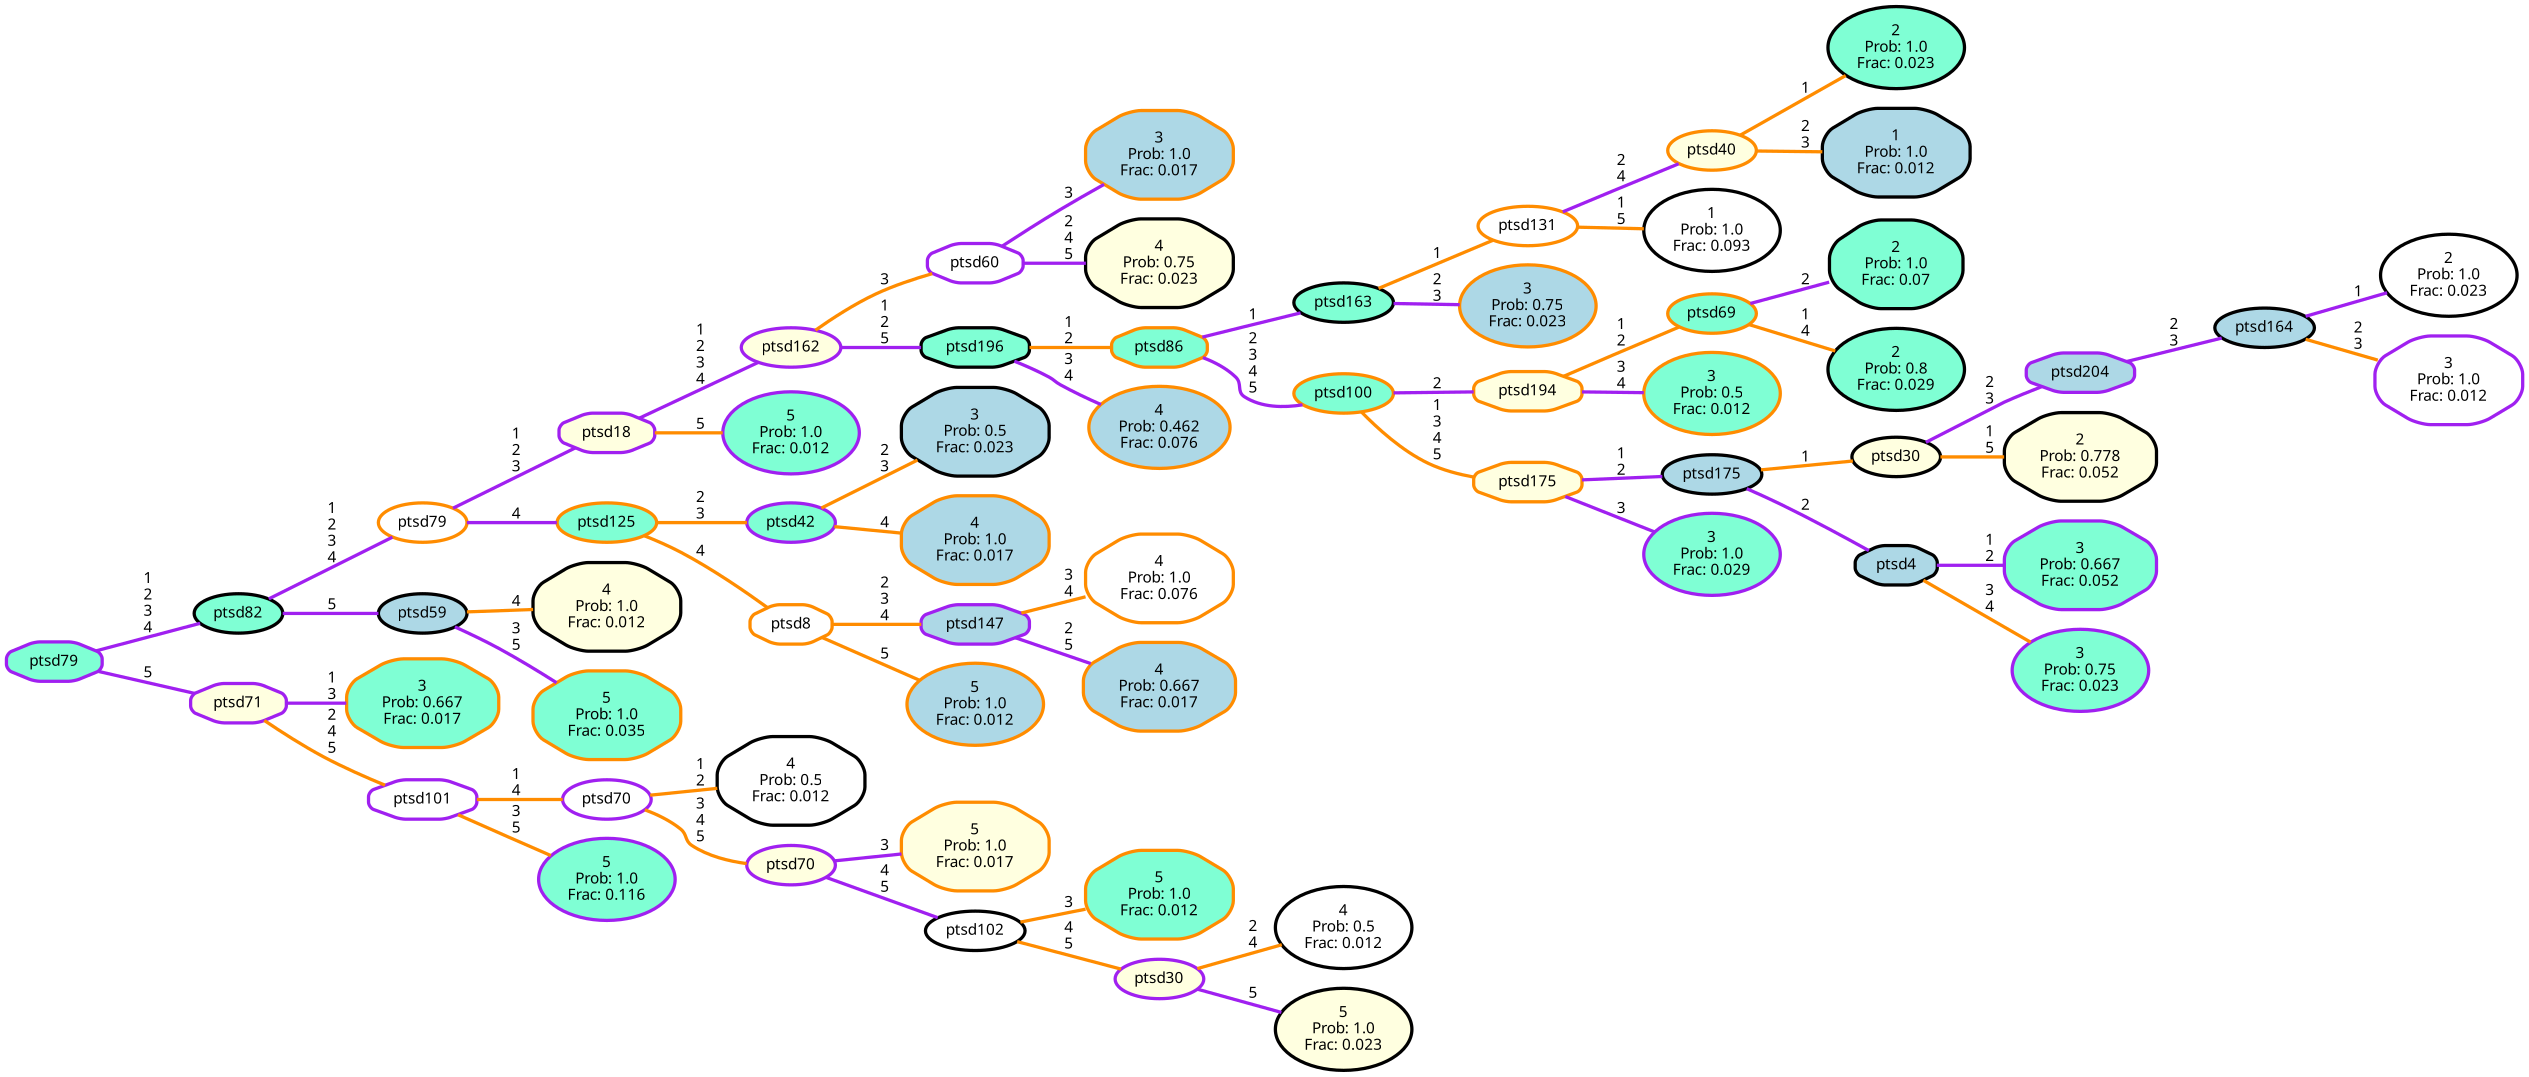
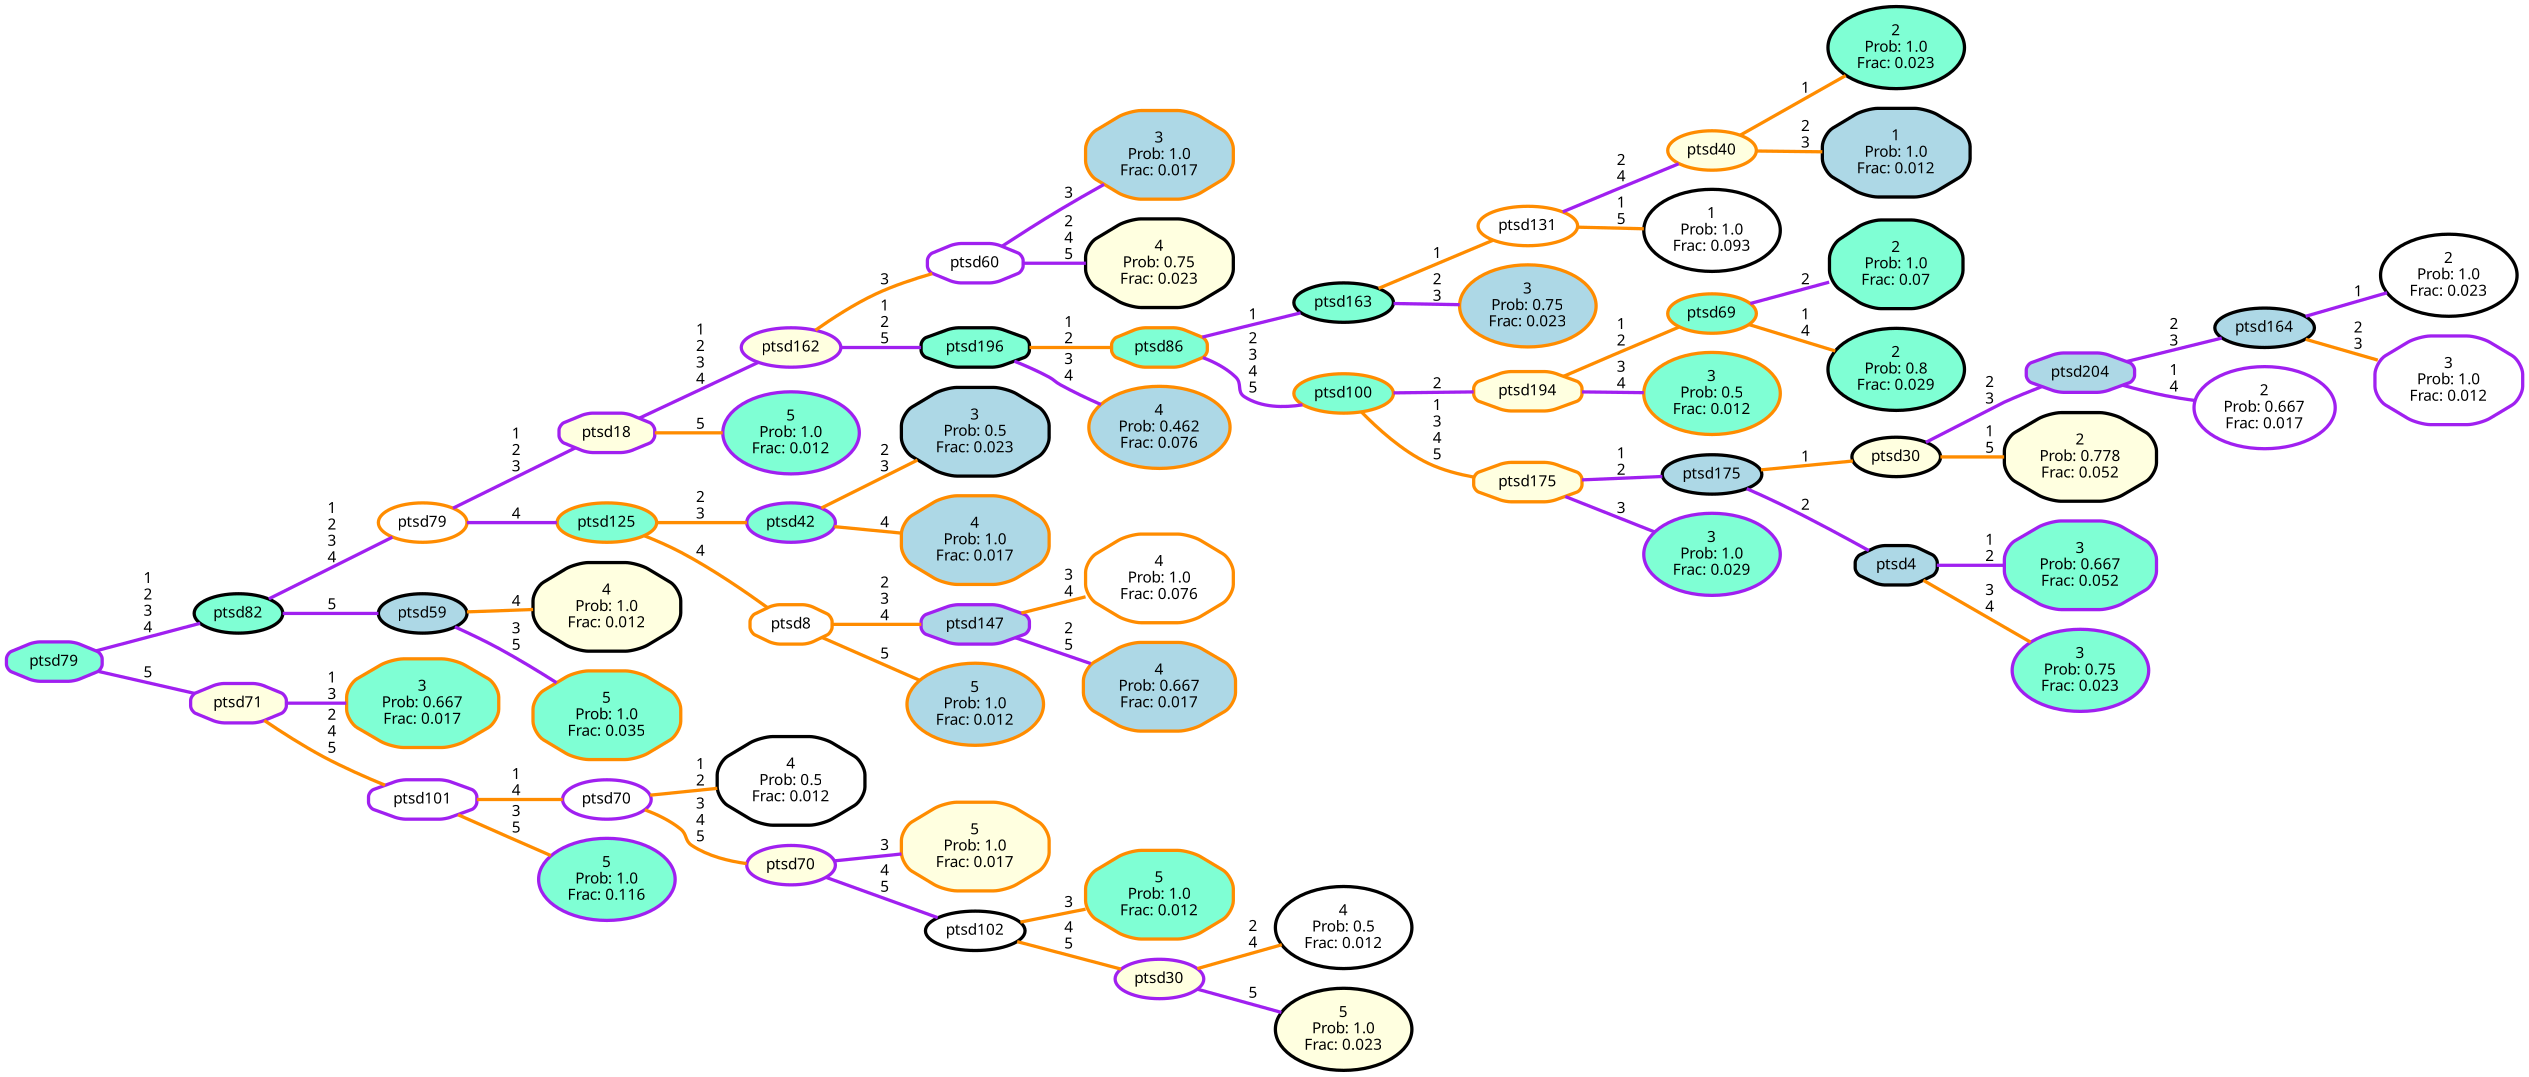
none -> (2265, 408)
